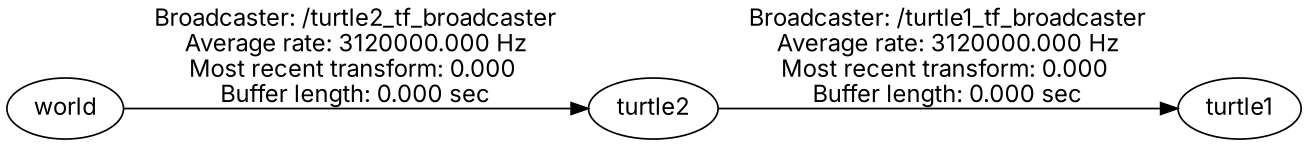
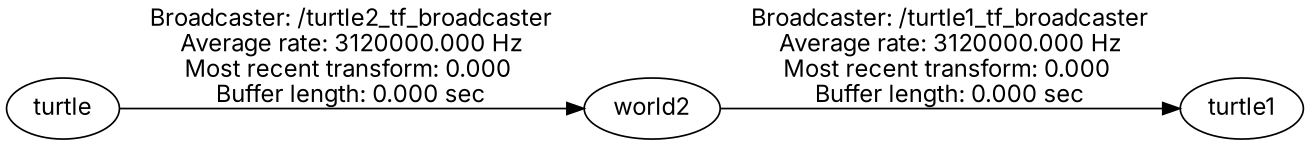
(65, 109) -> (63, 109)
(653, 109) -> (652, 109)
